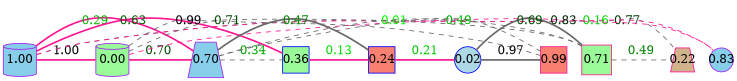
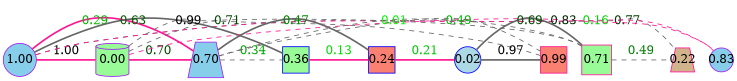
(159, 19) -> (158, 19)
(20, 60) -> (20, 60)
